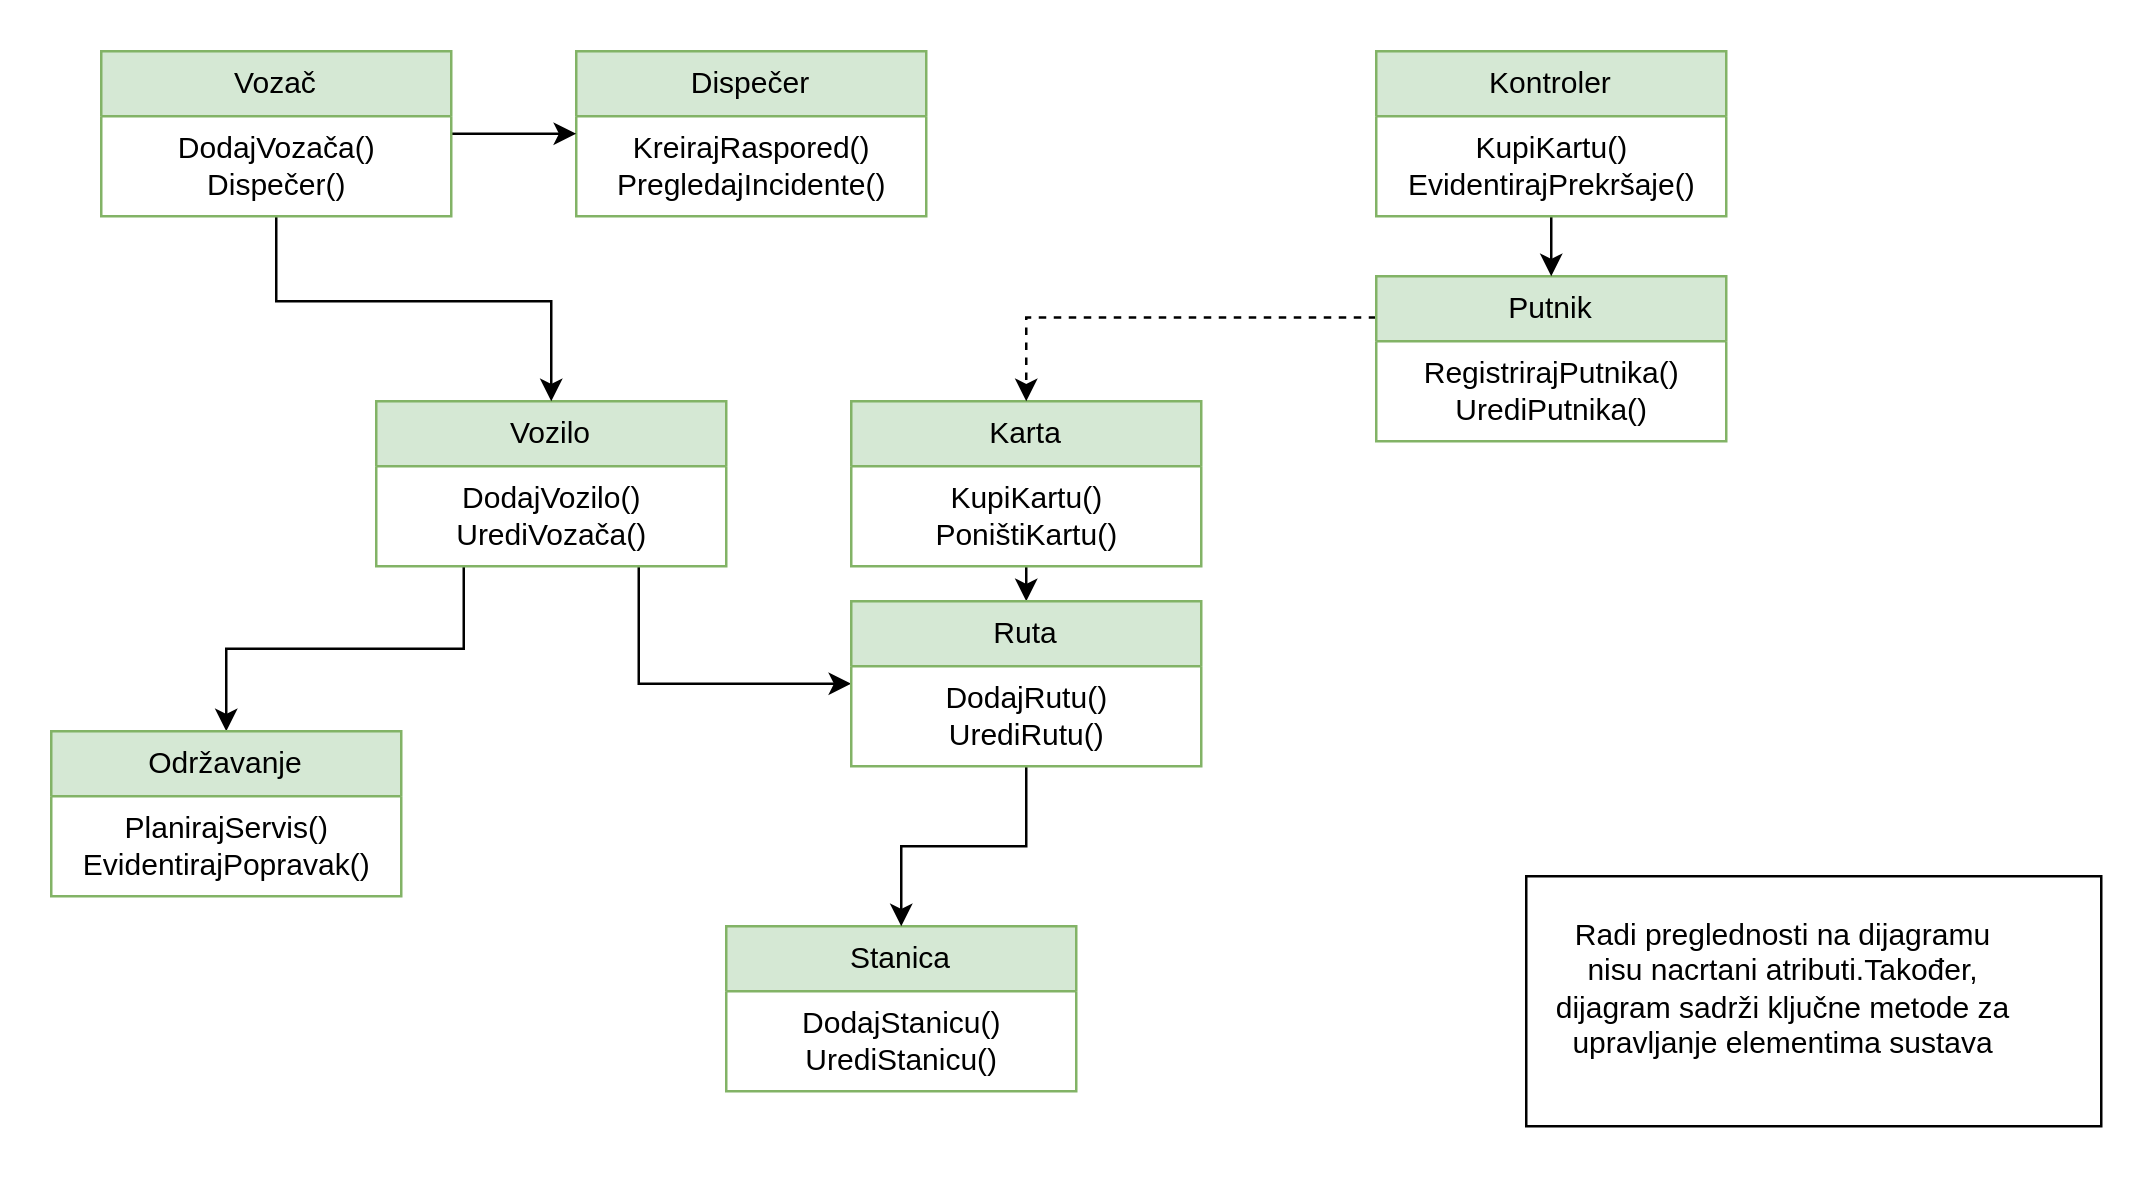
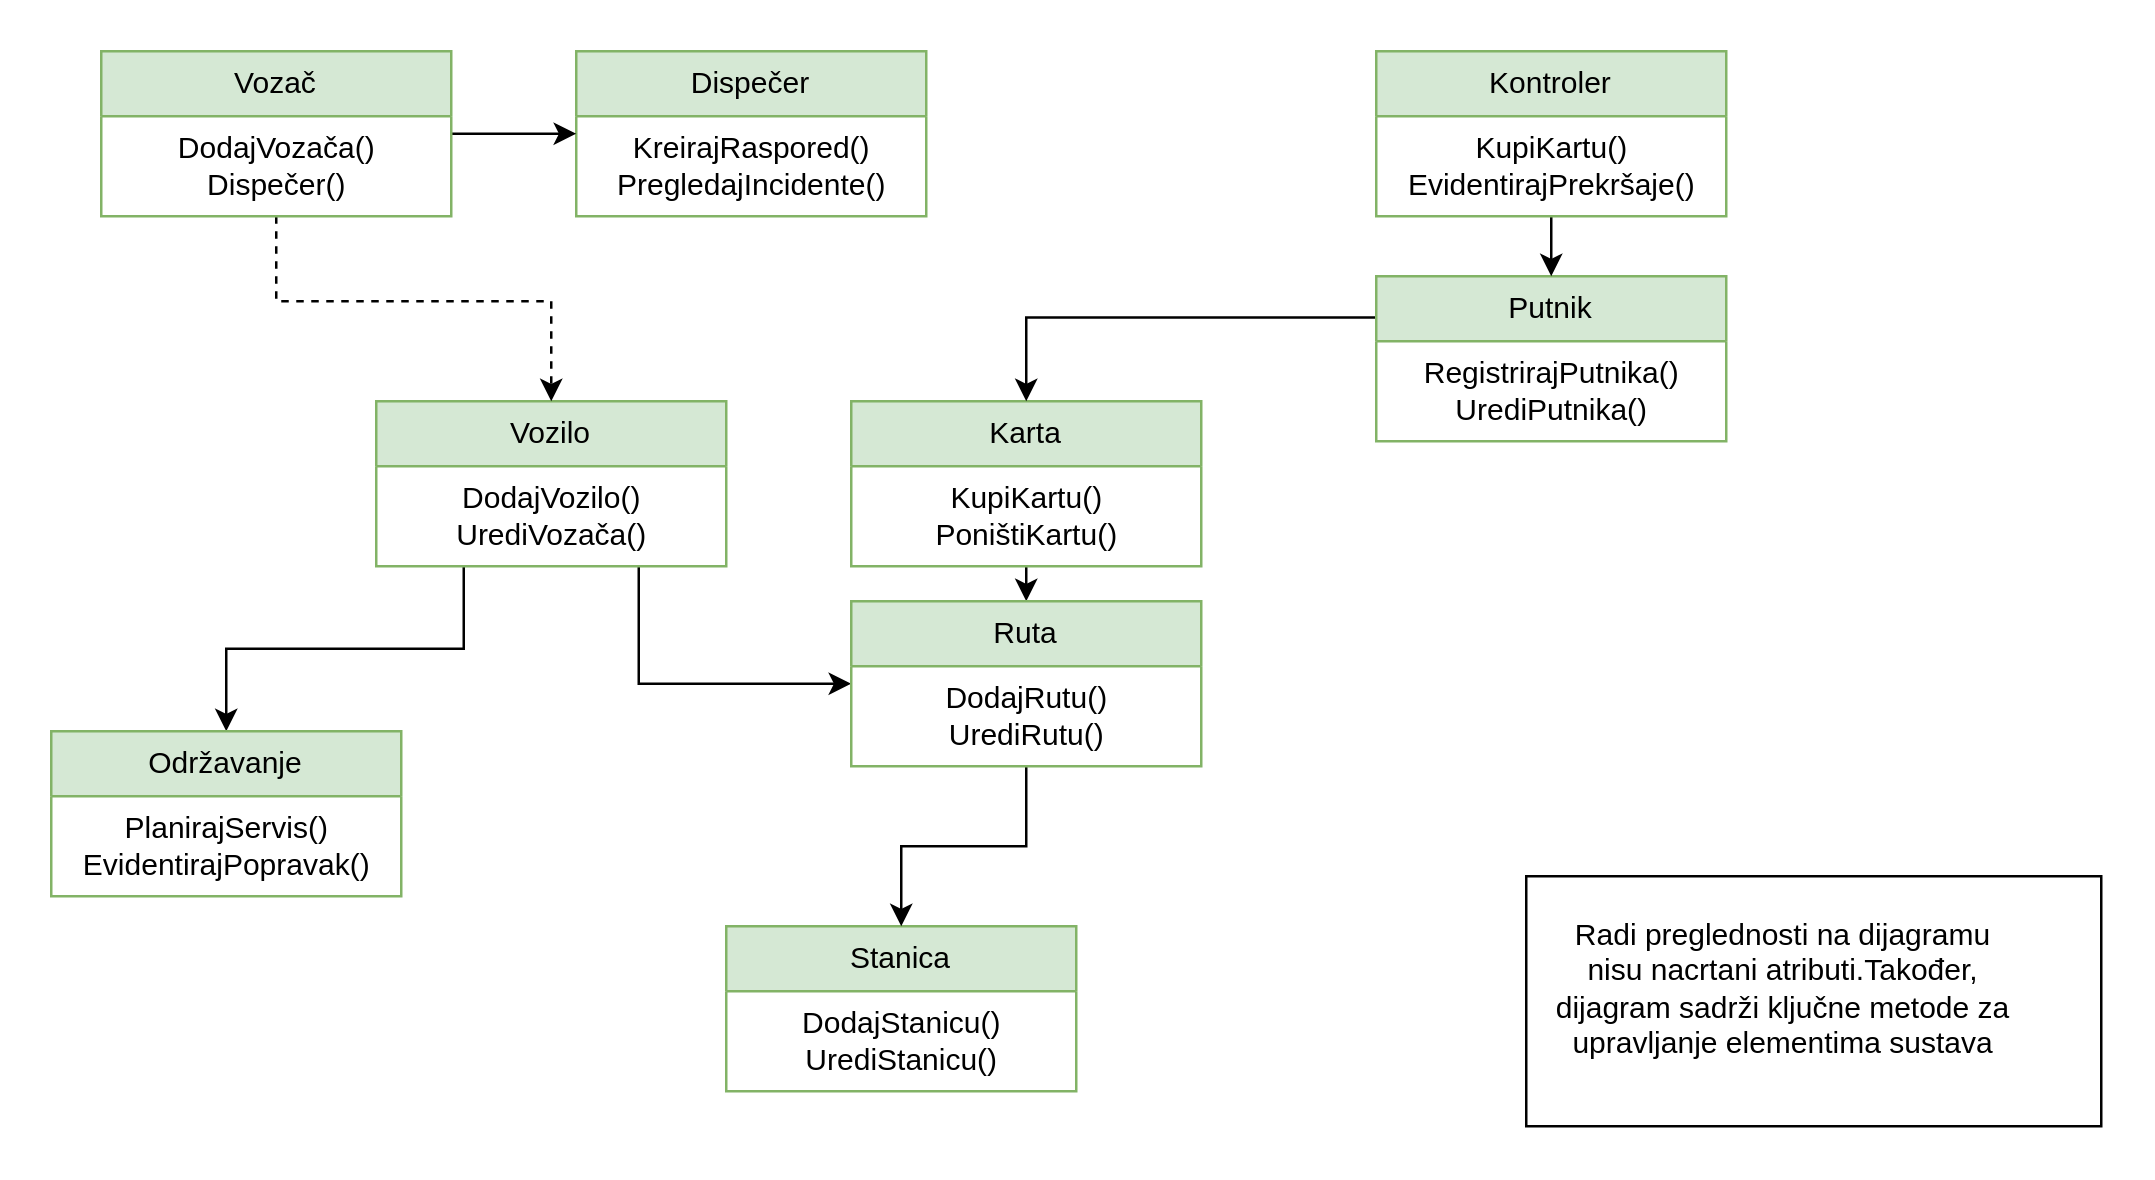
(412, 301) -> (412, 301)
(1165, 318) -> (1165, 318)
